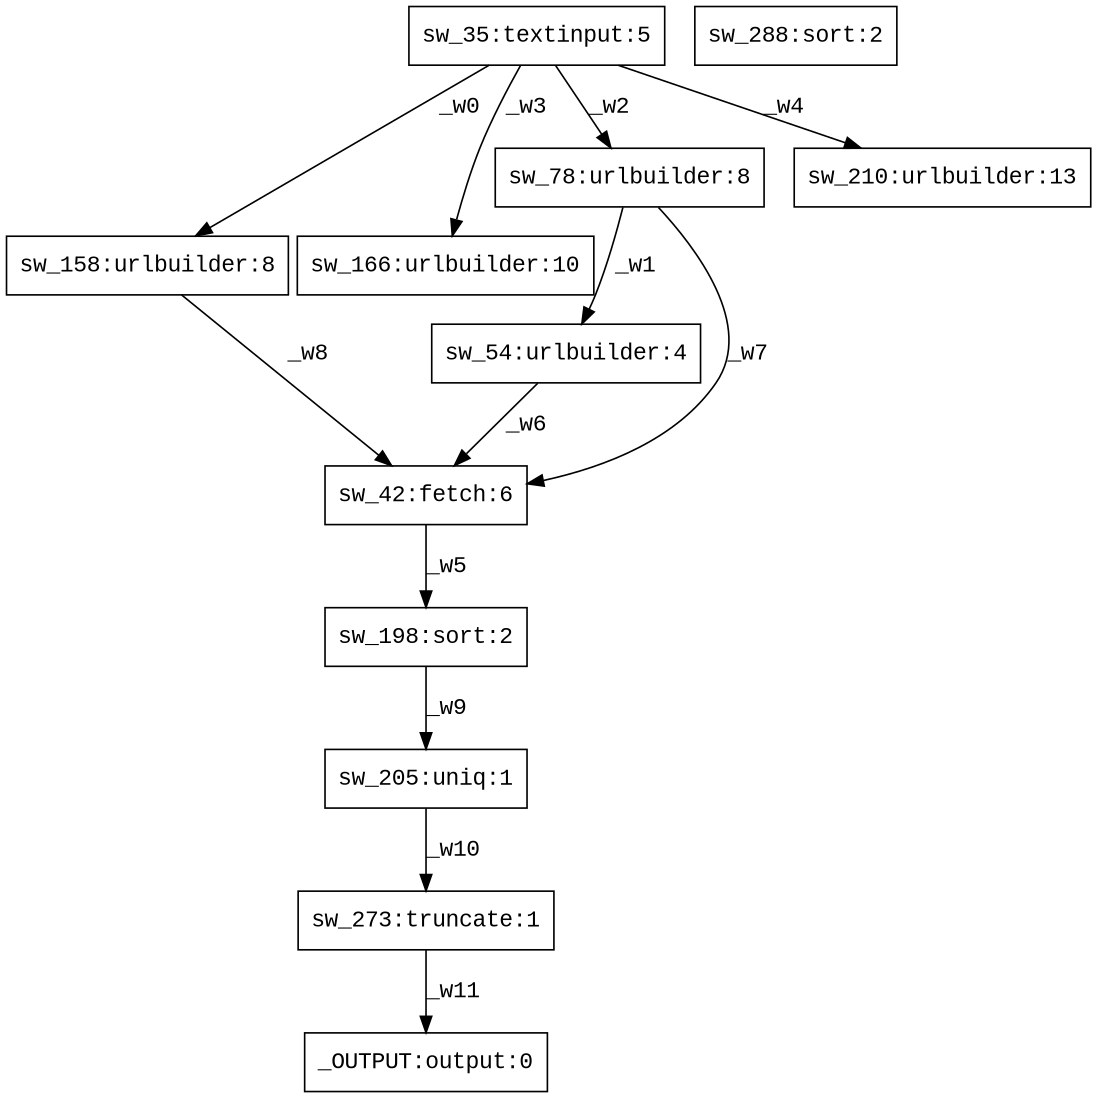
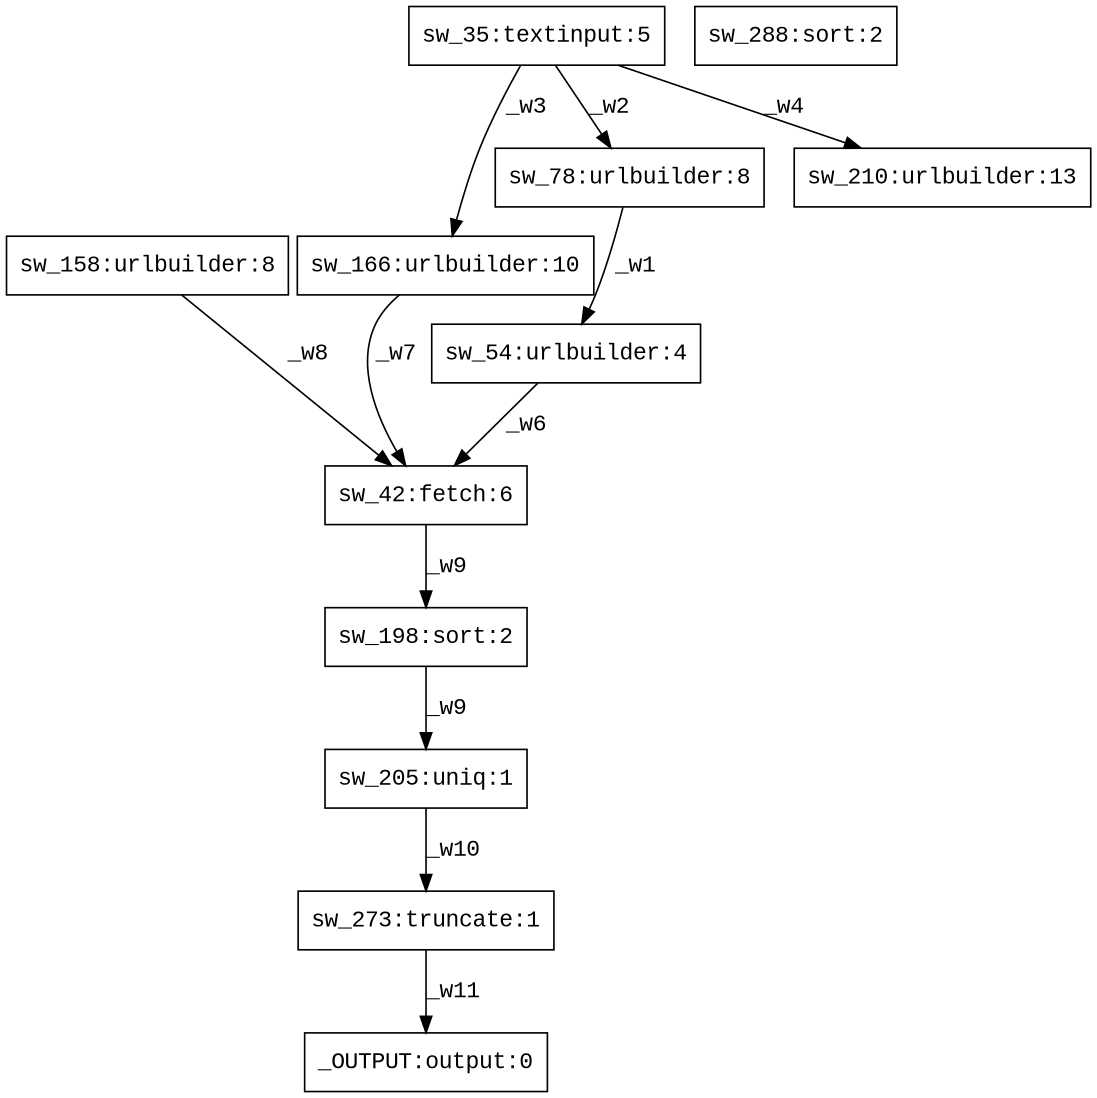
(349, 146) -> none
(715, 384) -> (368, 371)
(446, 566) -> (446, 566)
